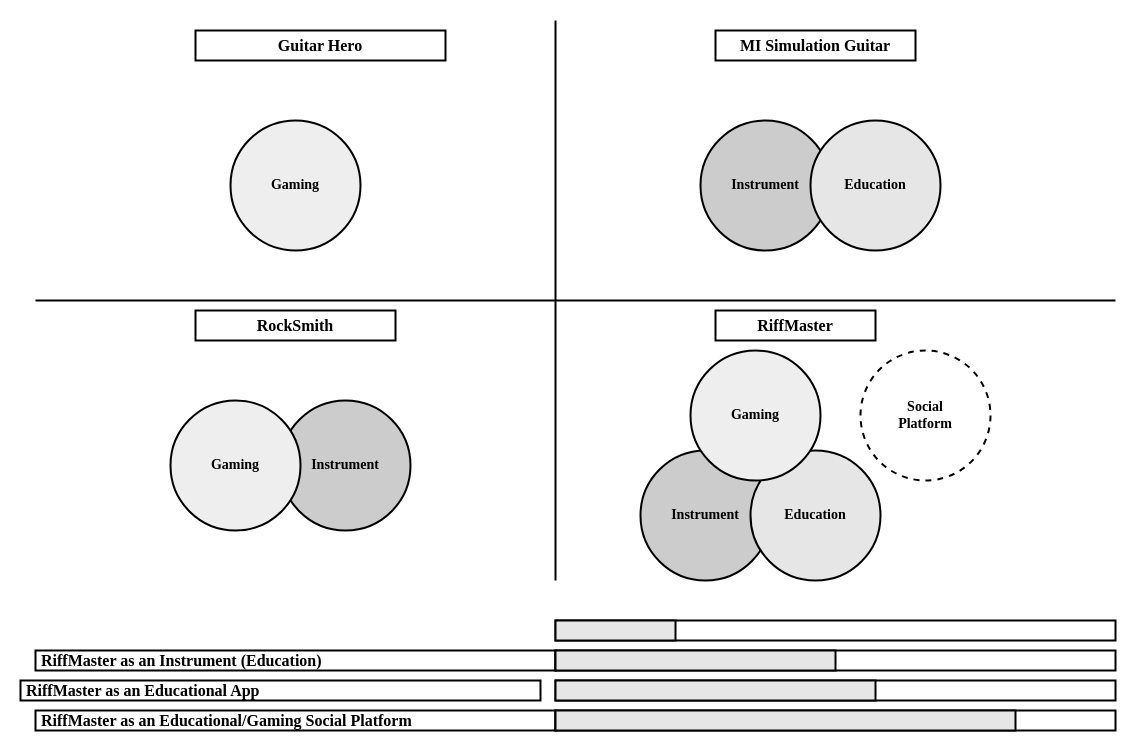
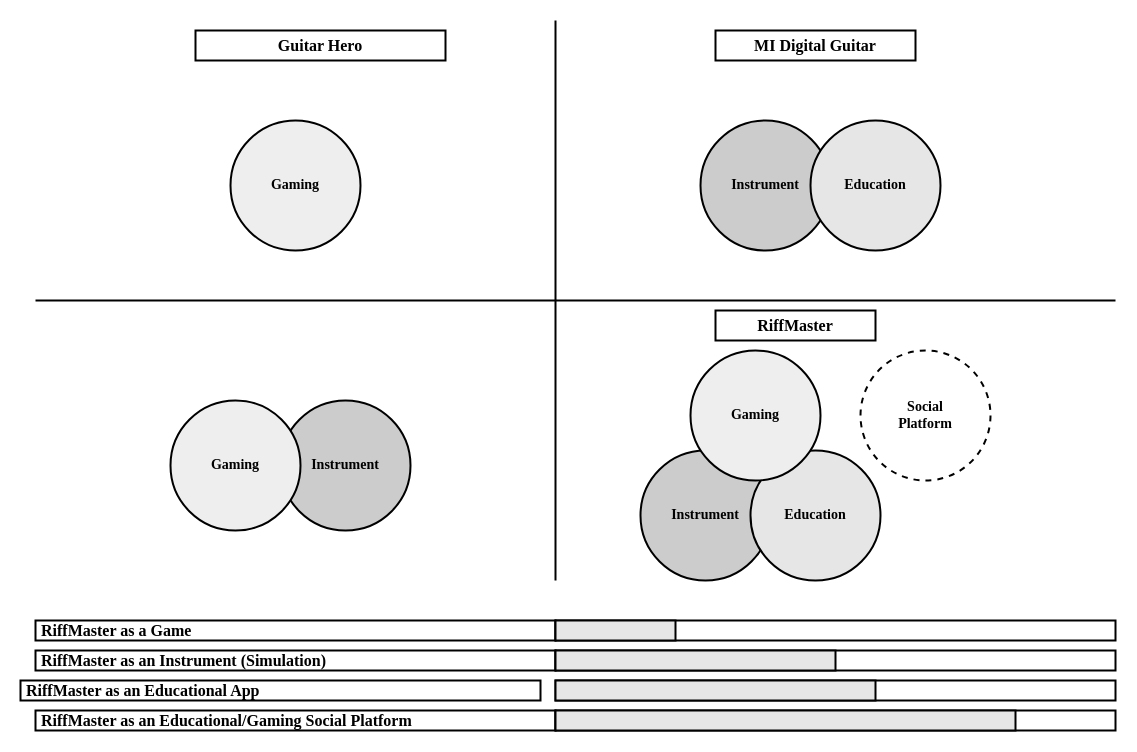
(816, 46) -> (816, 46)
(296, 326) -> none
none -> (296, 631)
(200, 661) -> (200, 661)
